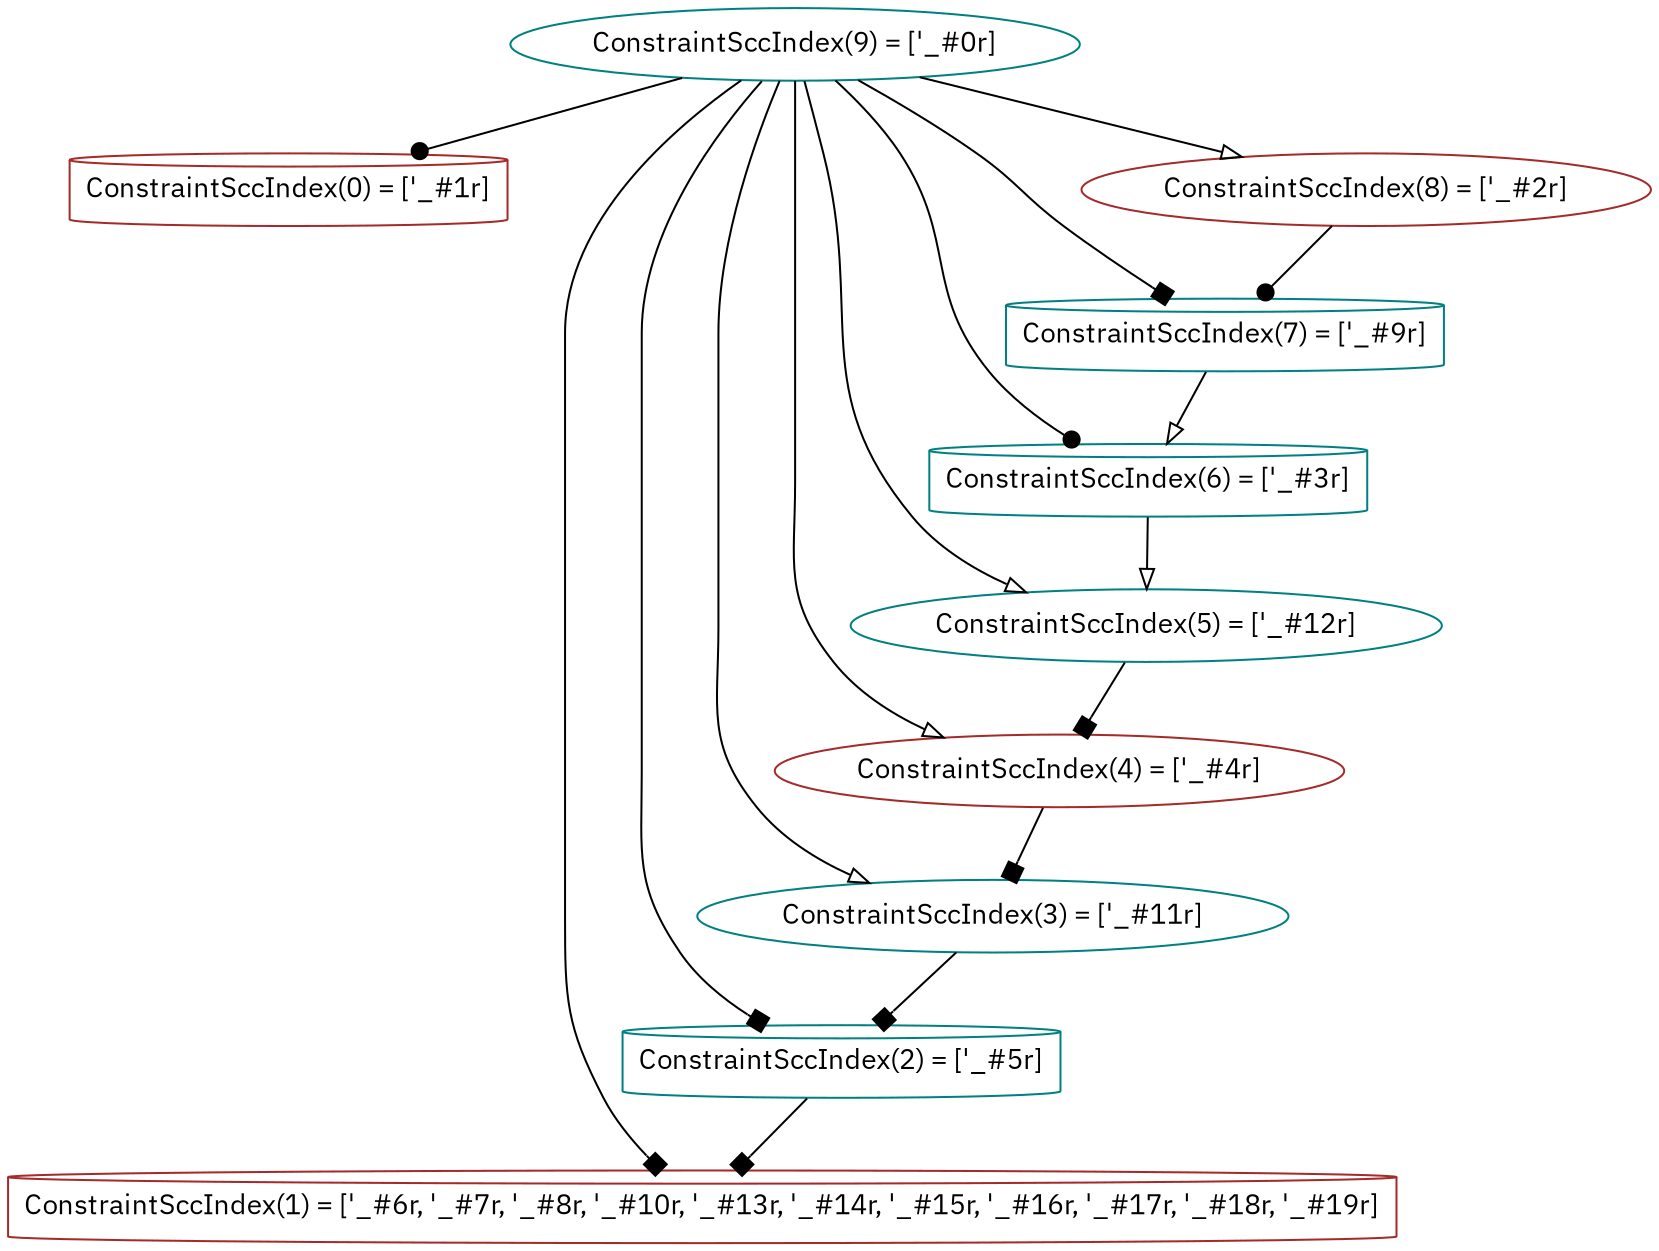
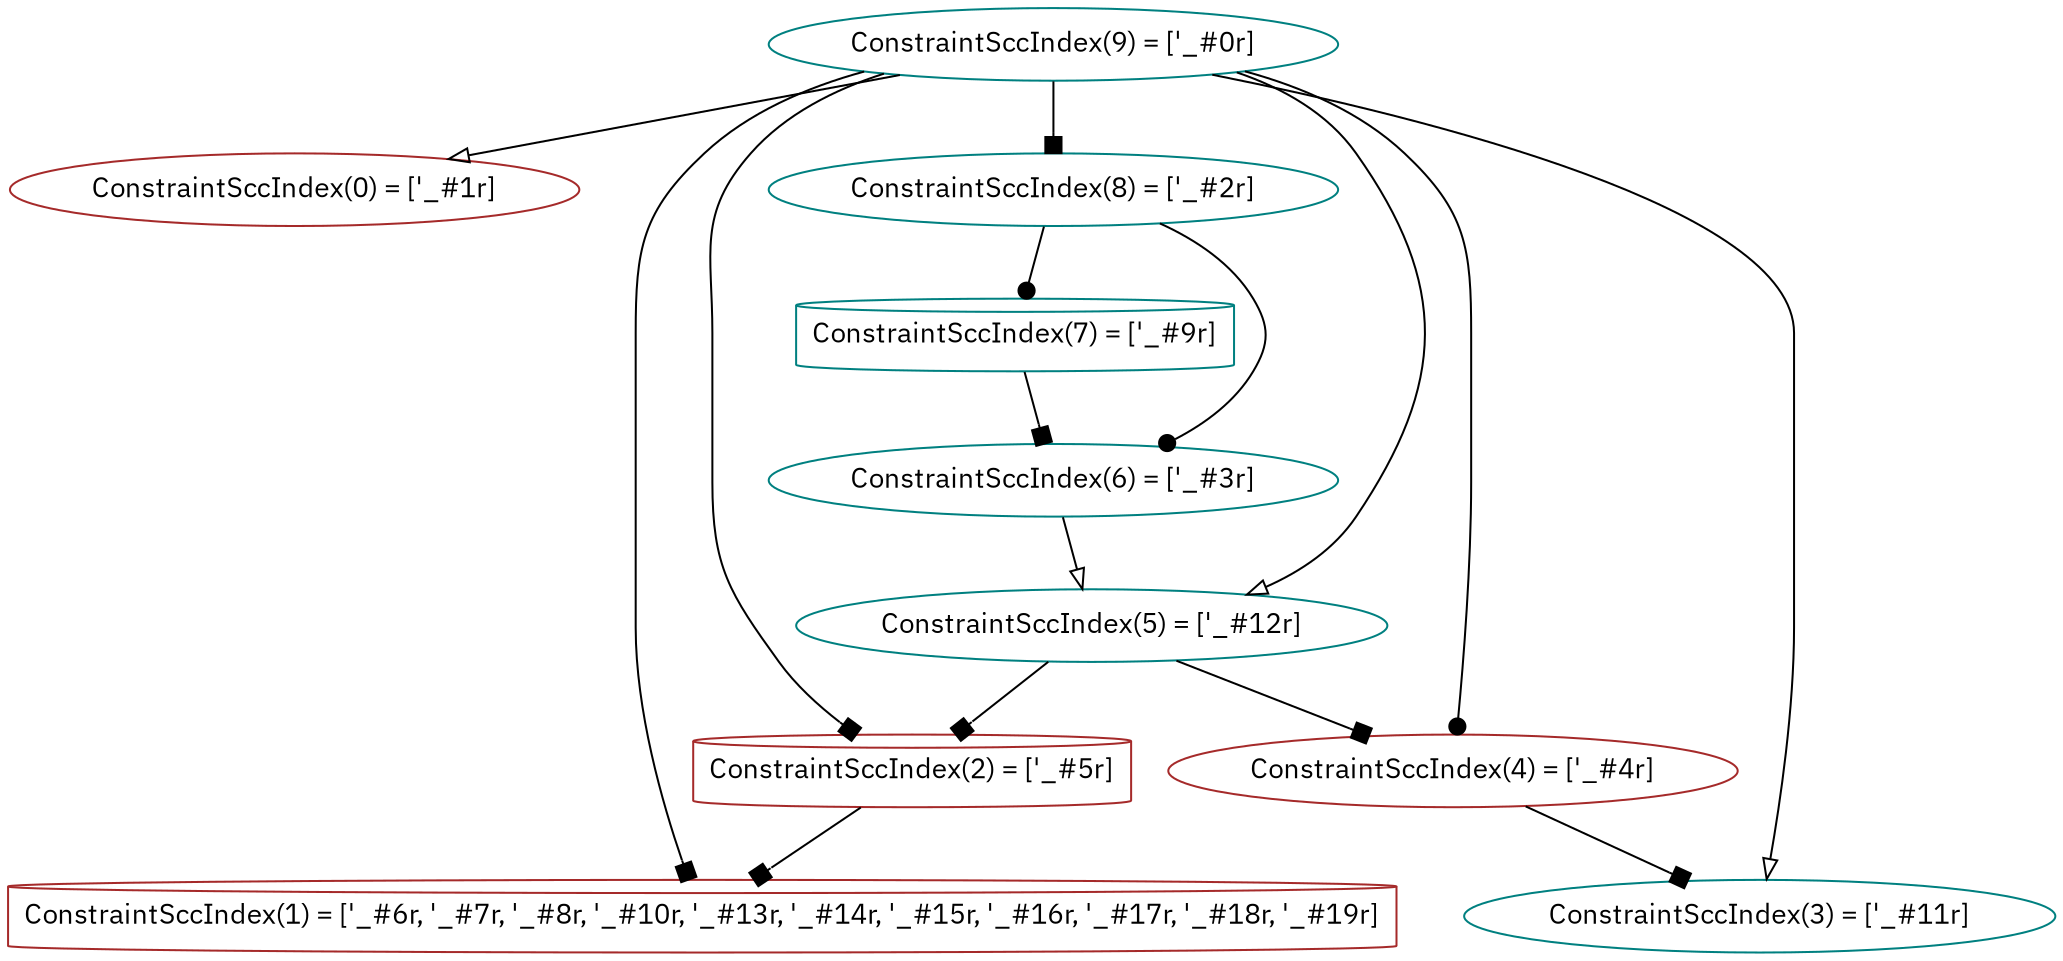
(555, 113) -> (684, 115)
(1071, 115) -> (1053, 107)
(1009, 179) -> none
(289, 190) -> (295, 190)
(1366, 190) -> (1053, 190)
(941, 265) -> (1265, 327)
(1191, 399) -> (1032, 398)
(795, 433) -> (1471, 335)
(1148, 480) -> (1053, 480)
(925, 982) -> (1010, 692)
(842, 1061) -> (912, 771)
